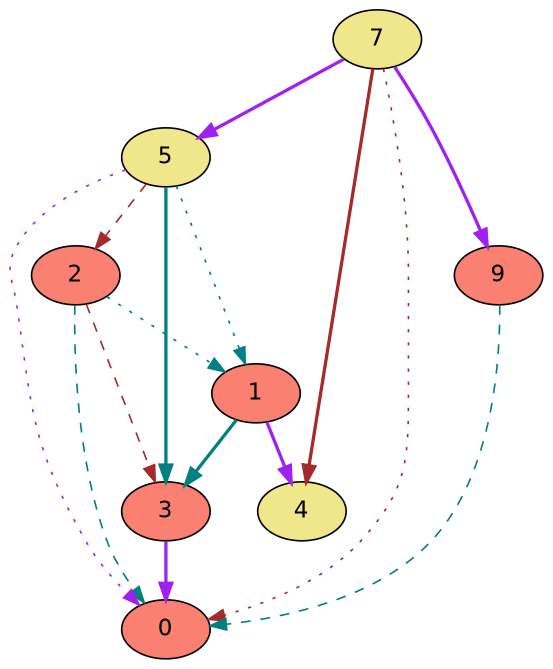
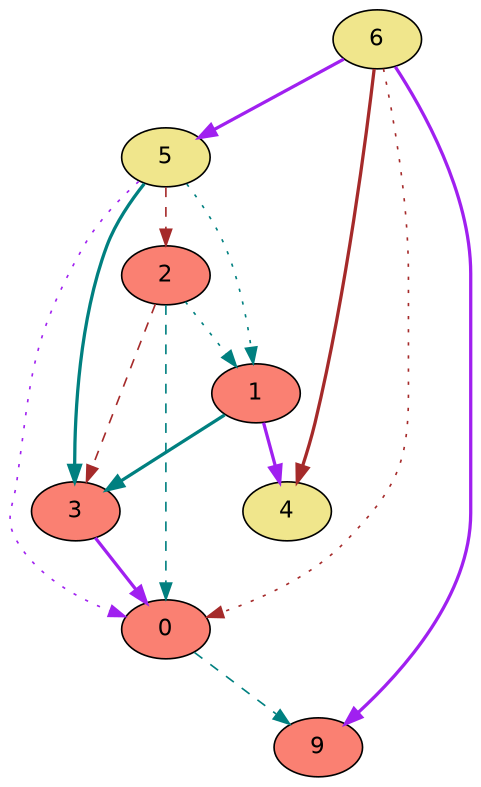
(377, 39) -> (377, 39)
(439, 531) -> (235, 683)
